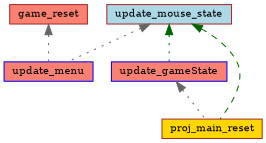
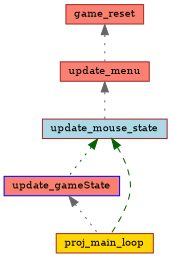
(104, 45) -> (105, 106)
(49, 72) -> (105, 72)
(212, 129) -> (105, 243)
